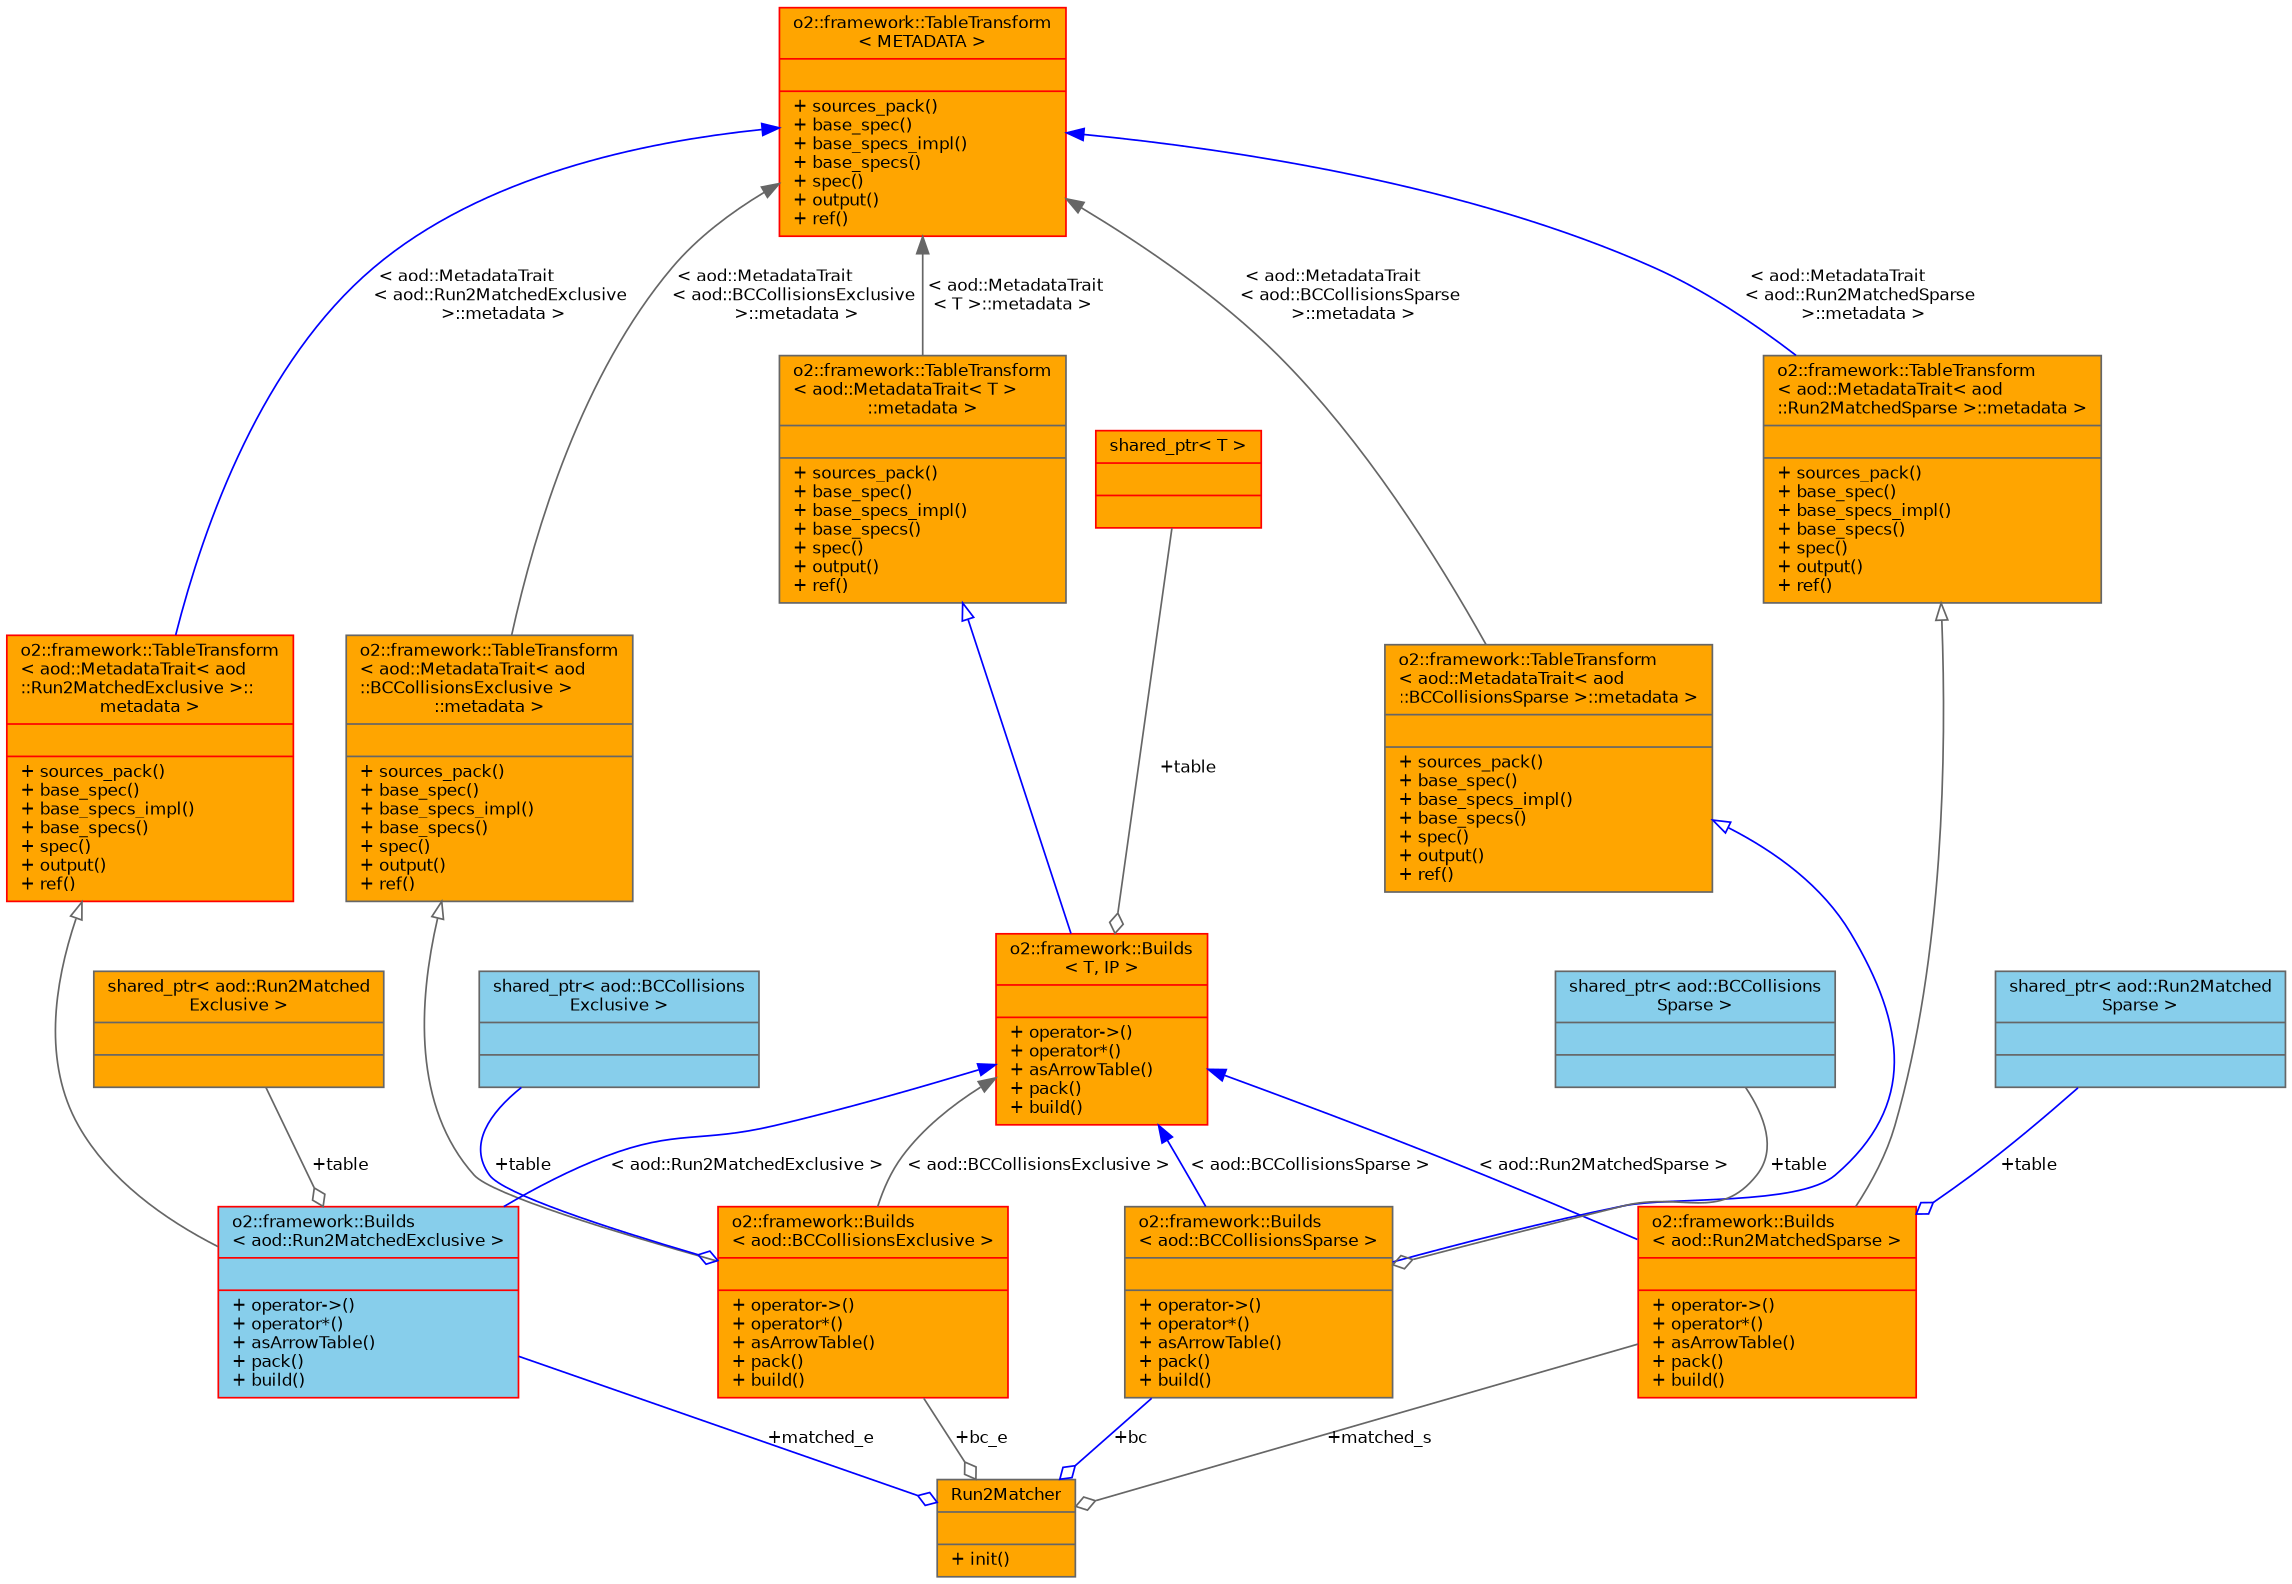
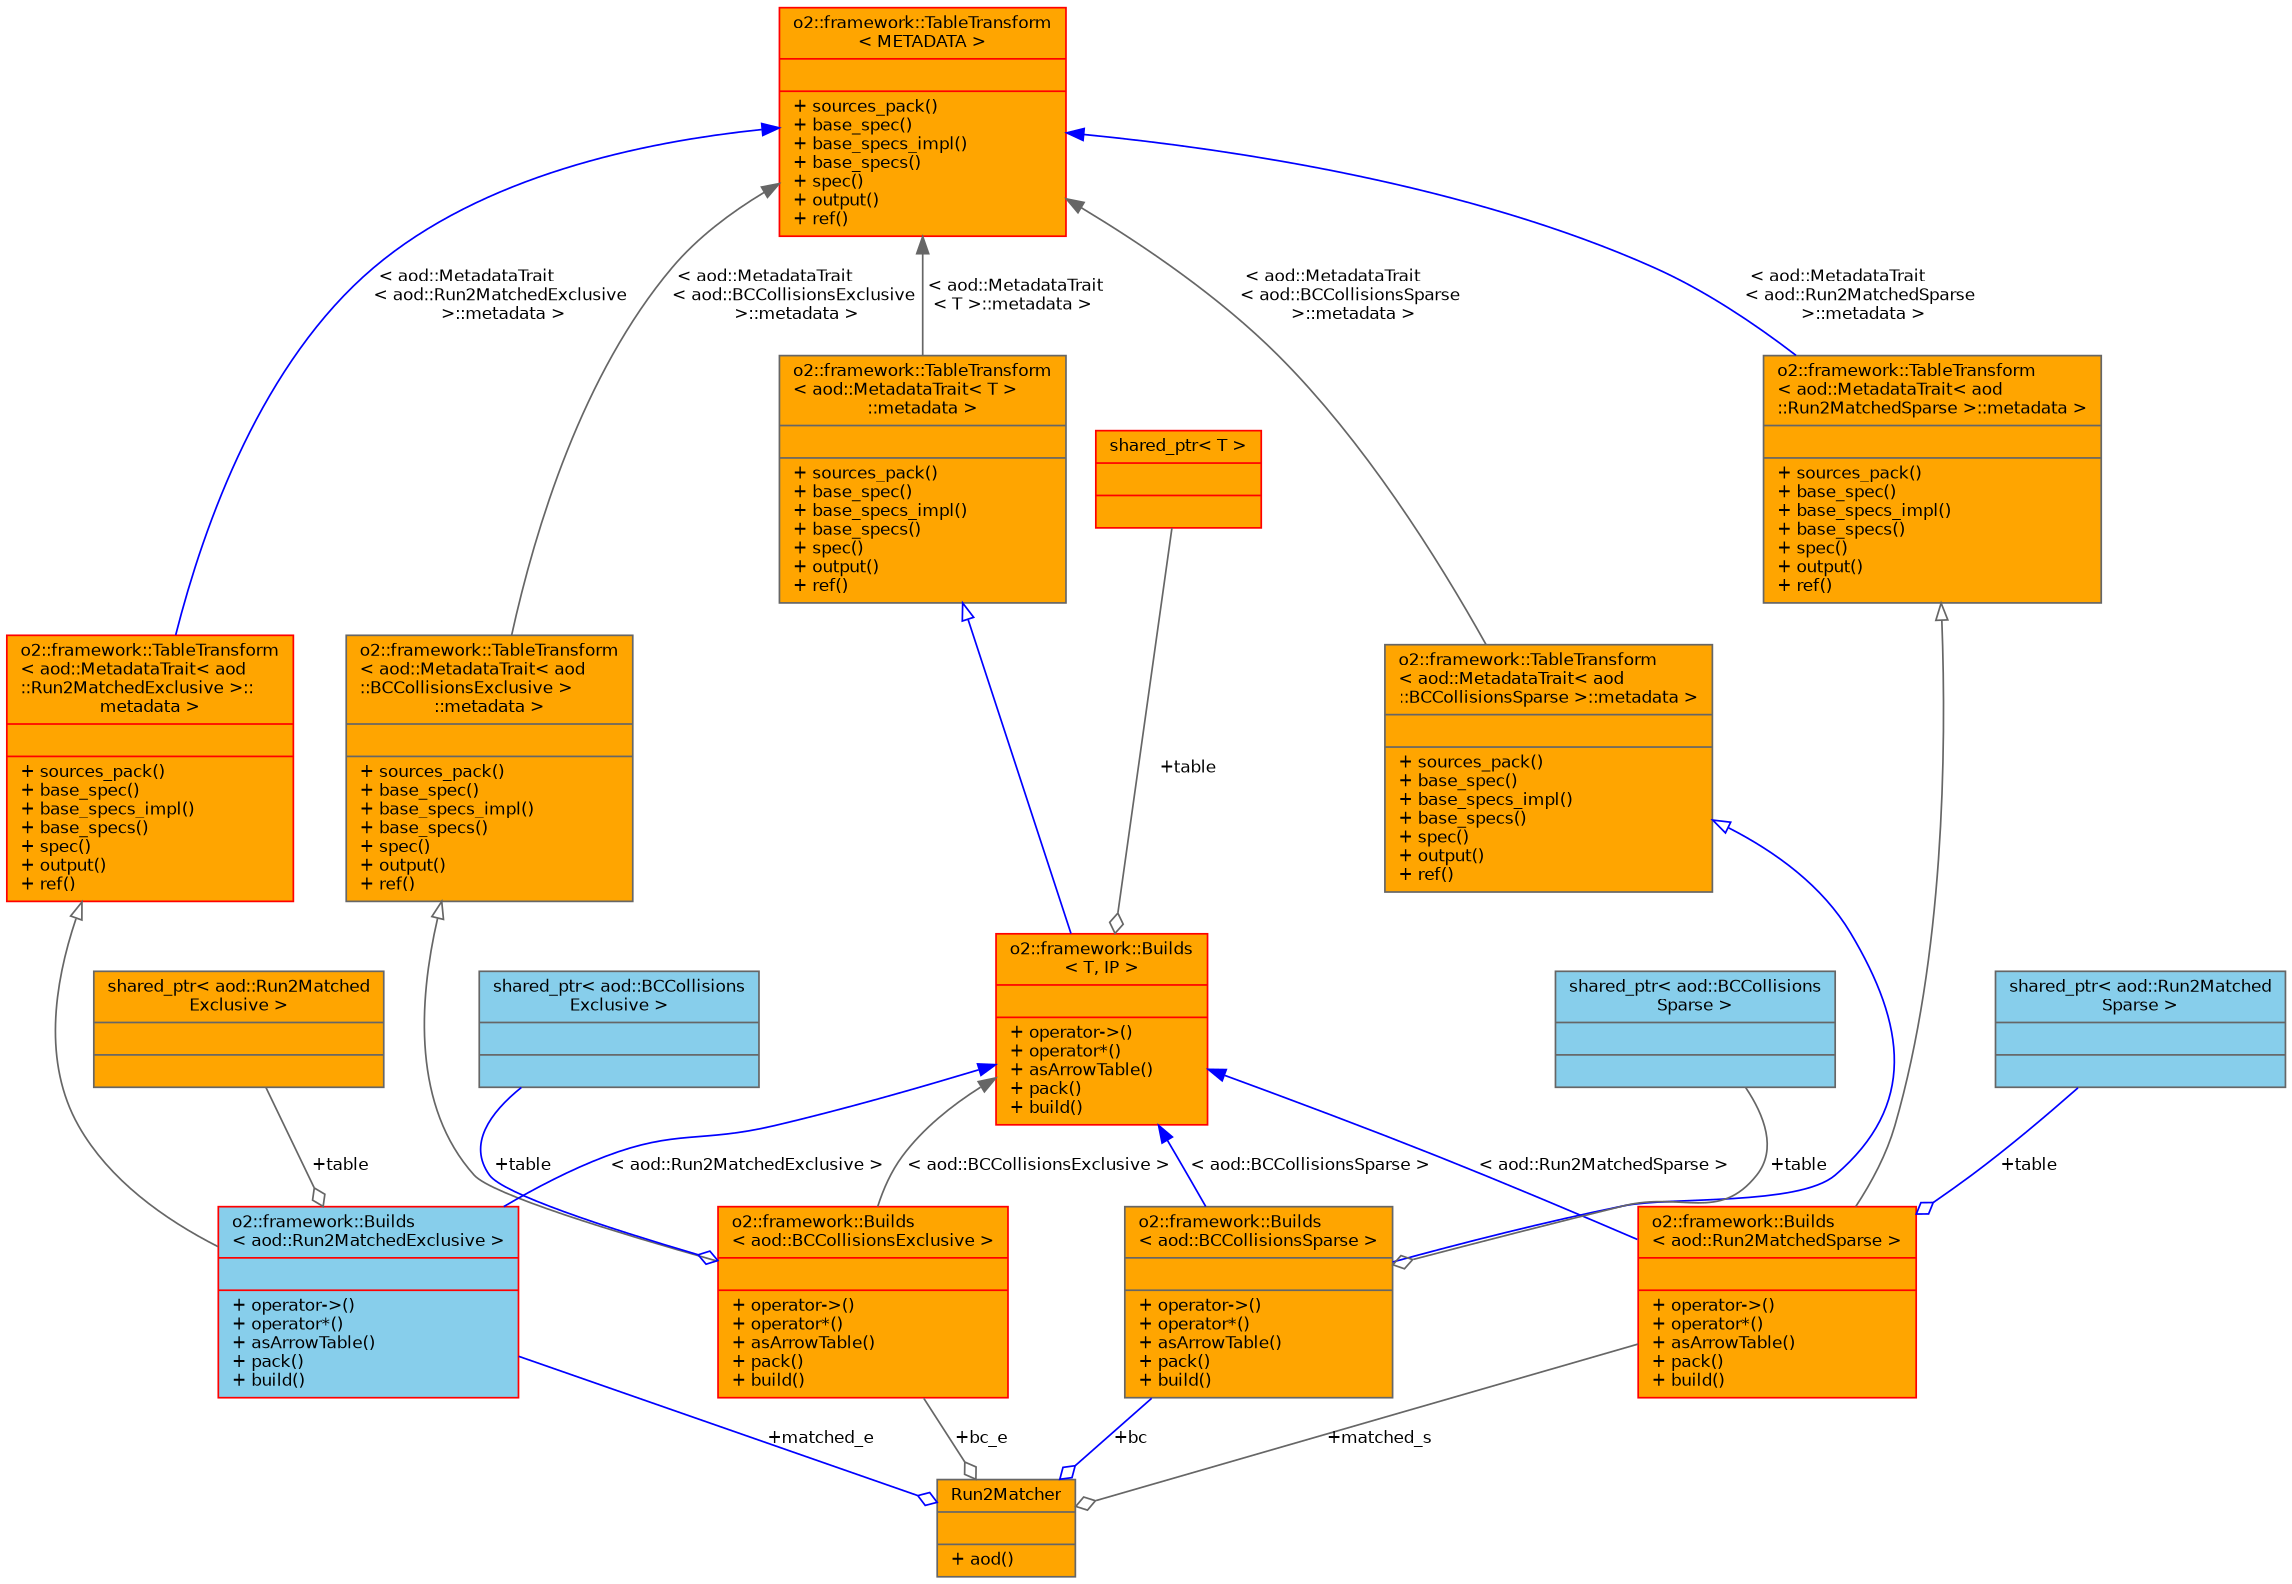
(981, 1560) -> (982, 1560)
